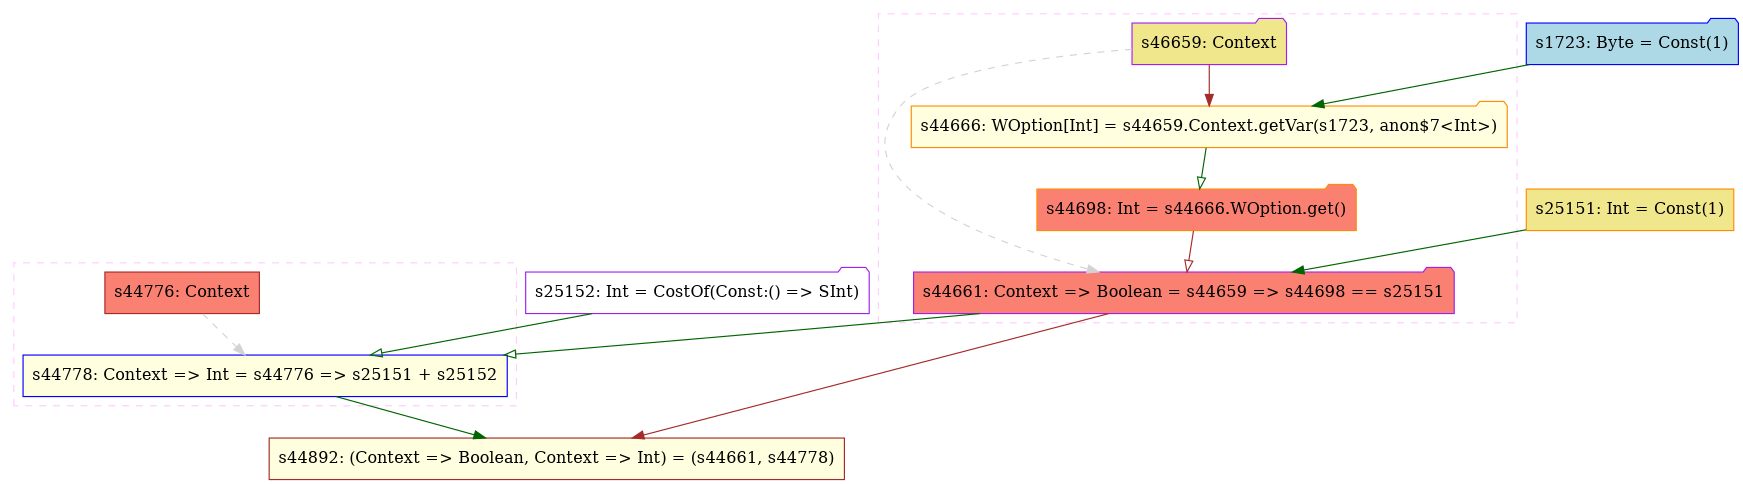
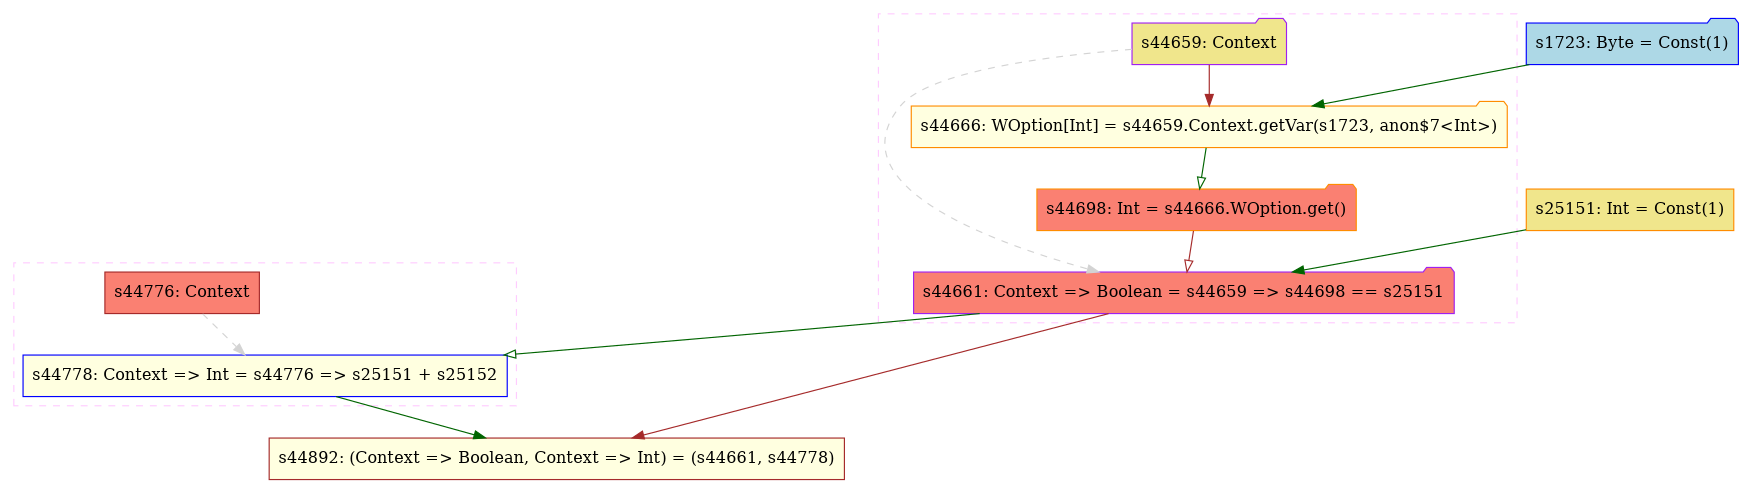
(1209, 44) -> (1209, 44)
(697, 293) -> none
